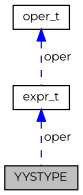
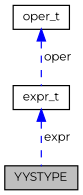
(56, 138) -> (56, 138)
